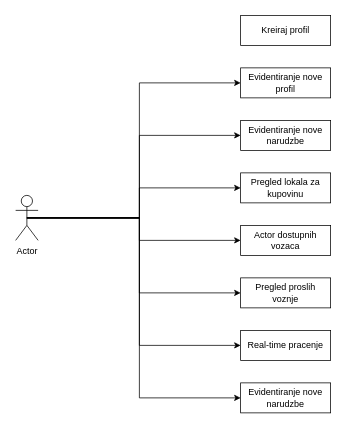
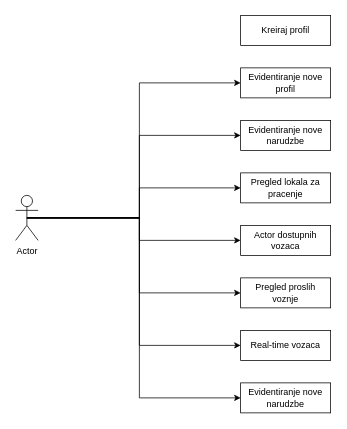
(285, 188) -> (285, 188)
(285, 345) -> (285, 345)
